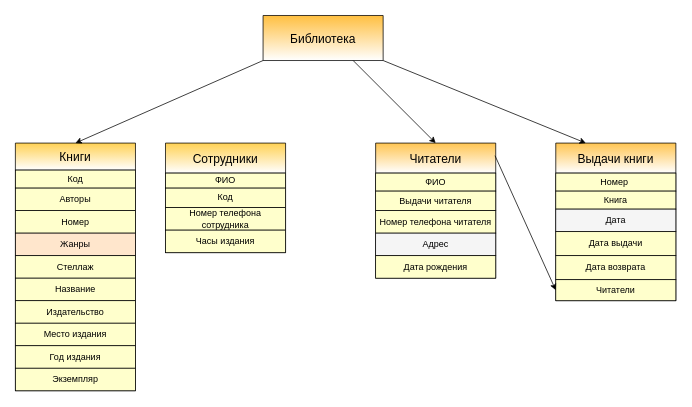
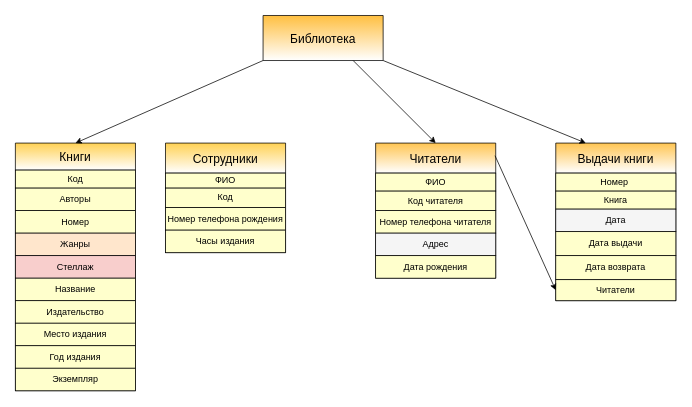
(435, 201) -> (435, 201)
(225, 219) -> (225, 219)
(75, 267) -> (75, 267)
